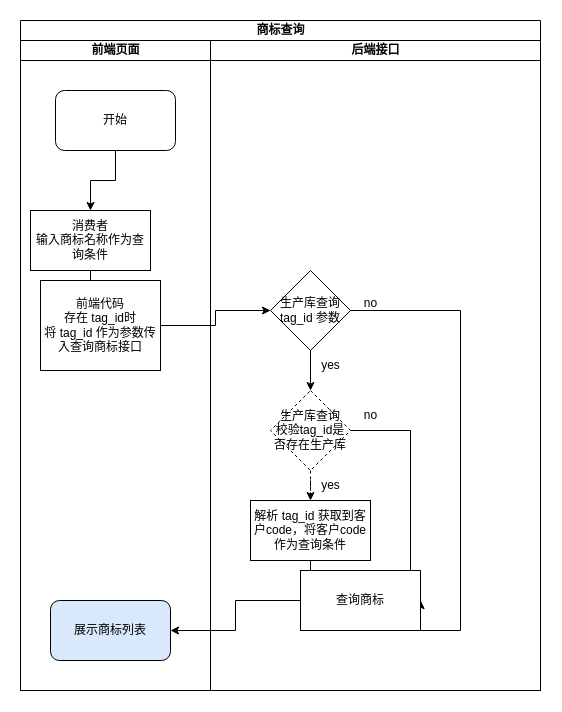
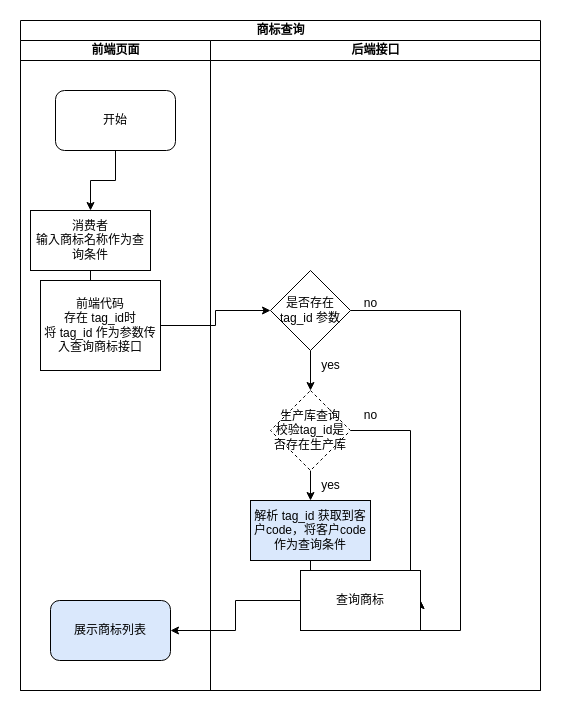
(311, 311) -> (311, 311)
(311, 490) -> (311, 490)
(311, 531) -> (311, 531)
